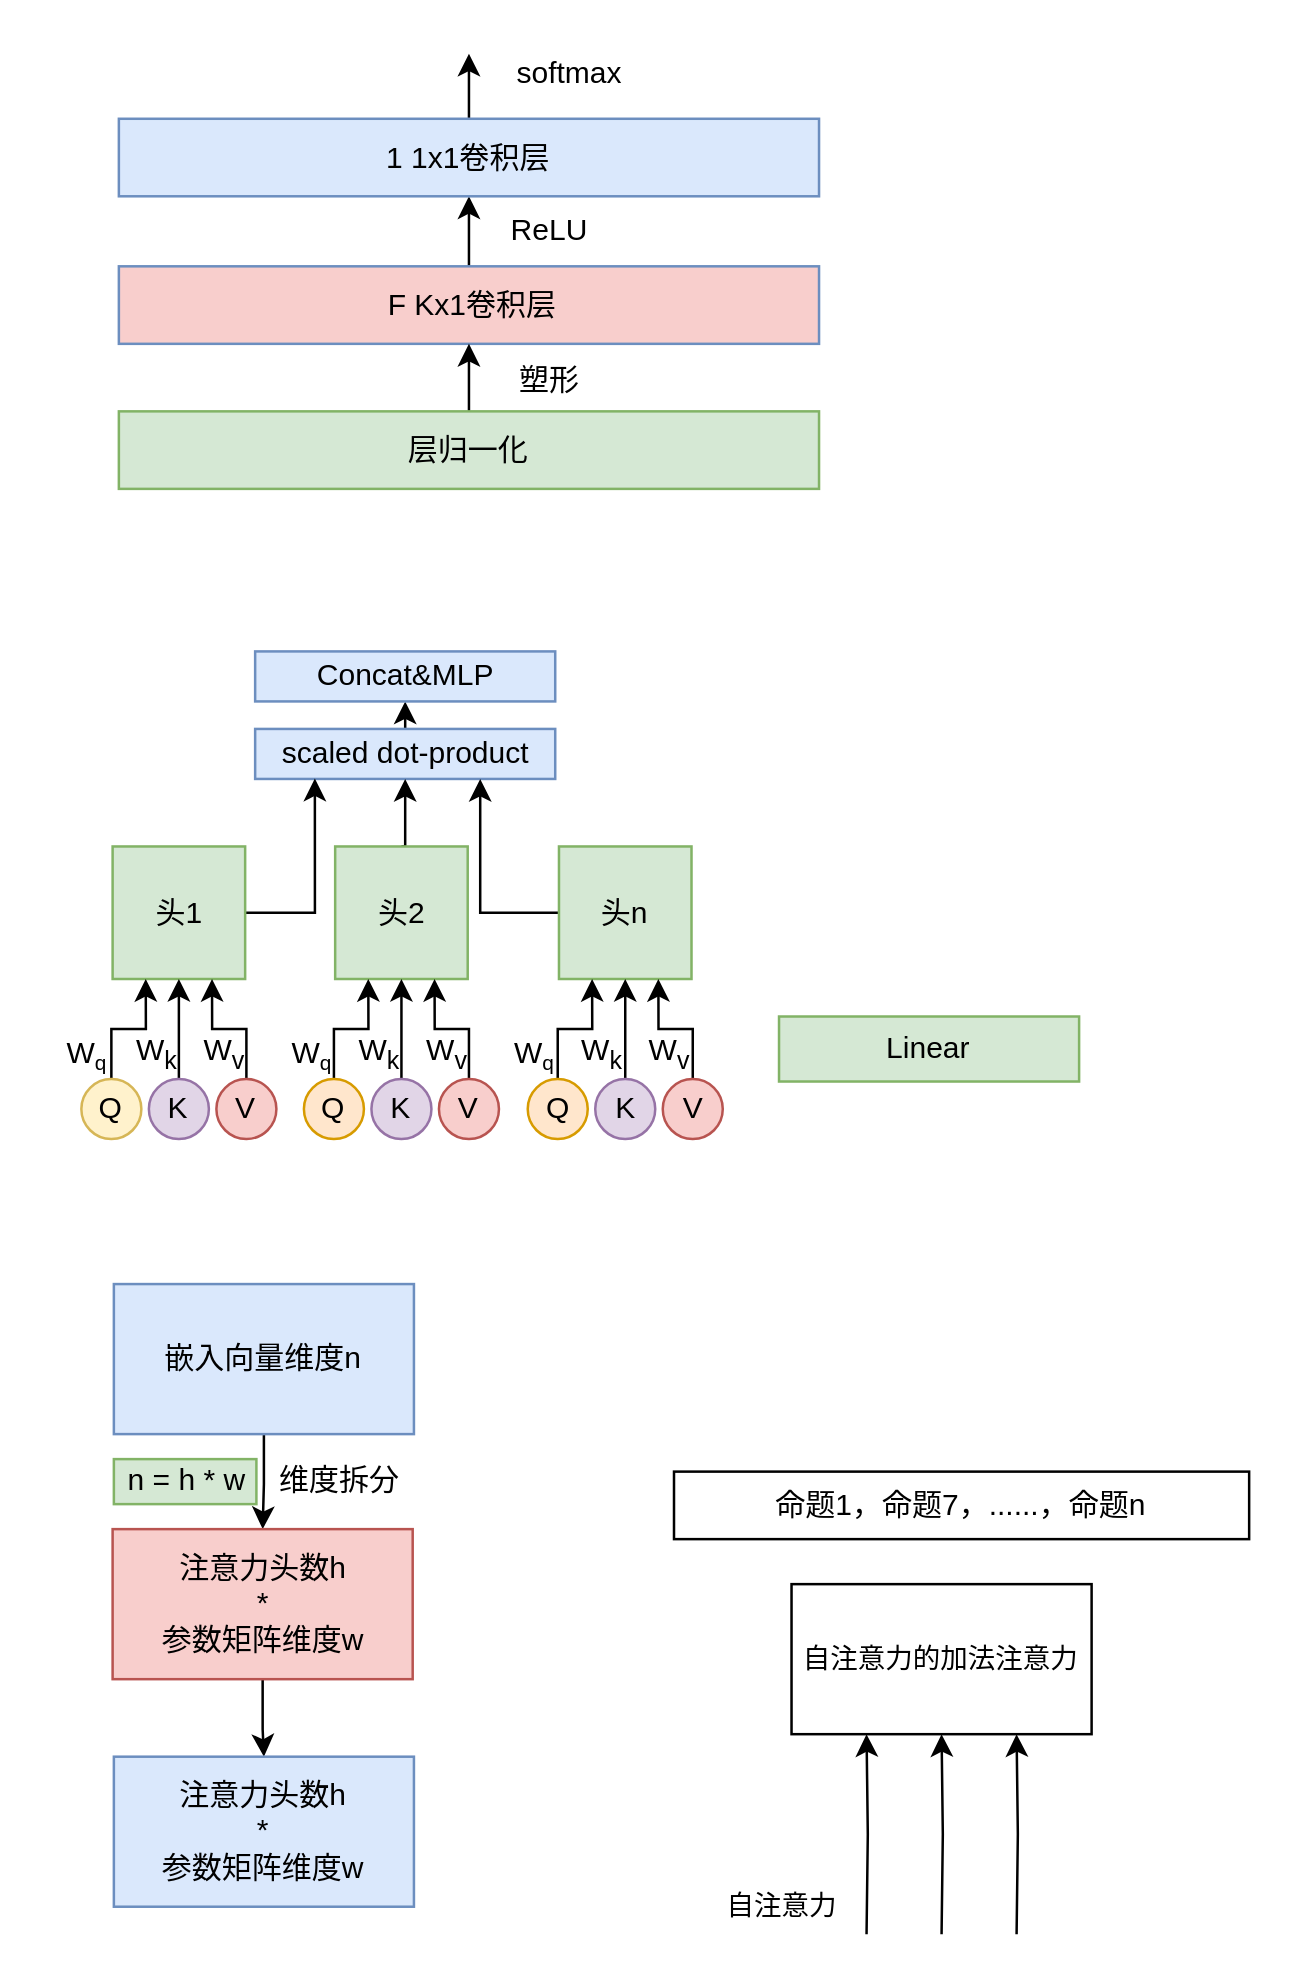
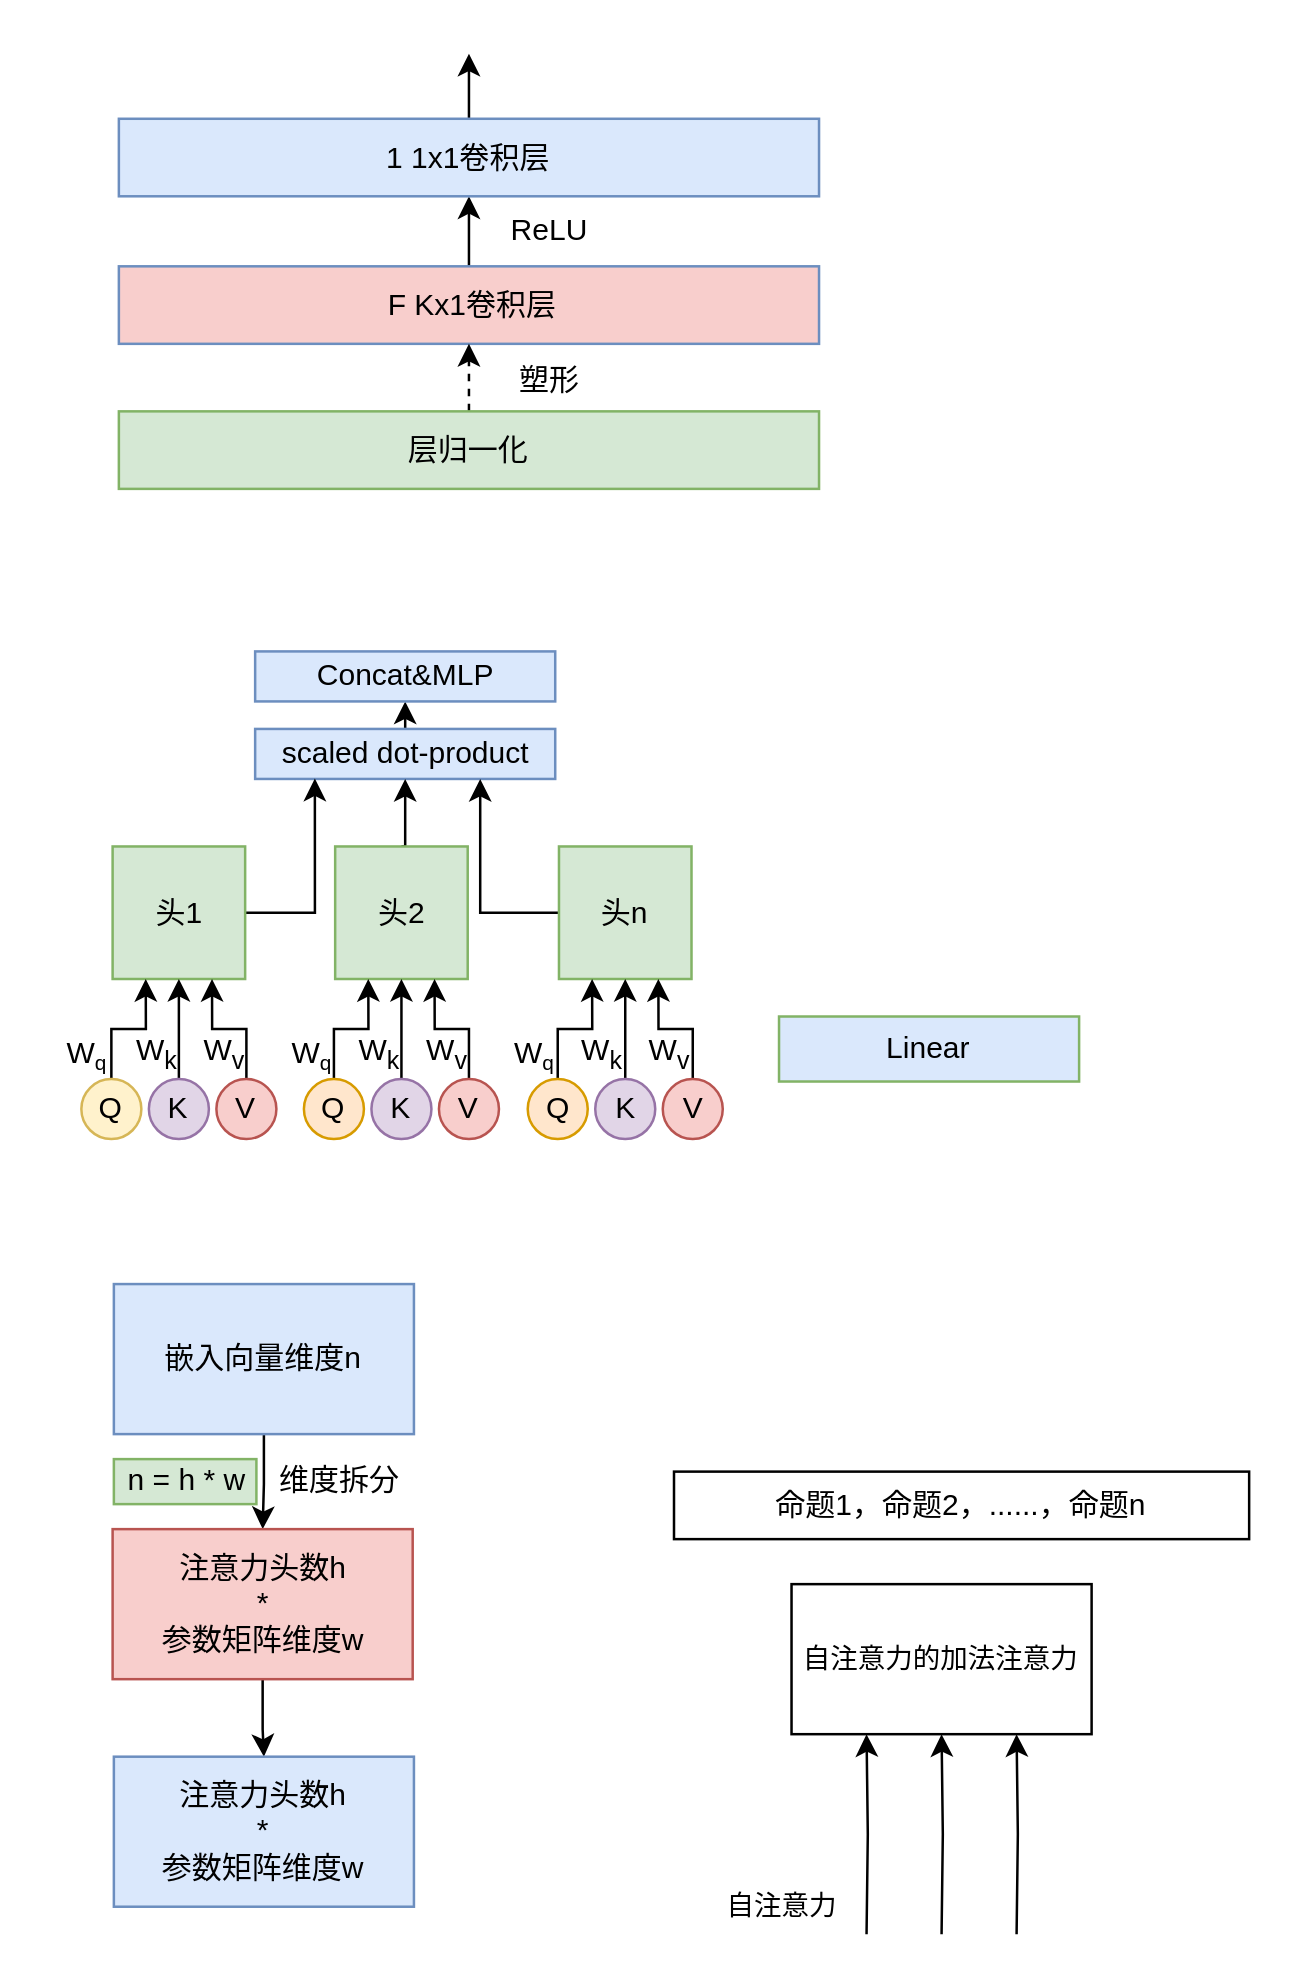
(569, 74) -> none
(469, 385) -> (469, 385)
(929, 1049) -> (929, 1049)
(961, 1506) -> (961, 1506)
